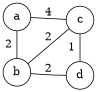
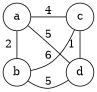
(48, 37) -> (48, 56)
none -> (49, 44)
(48, 69) -> (48, 82)
